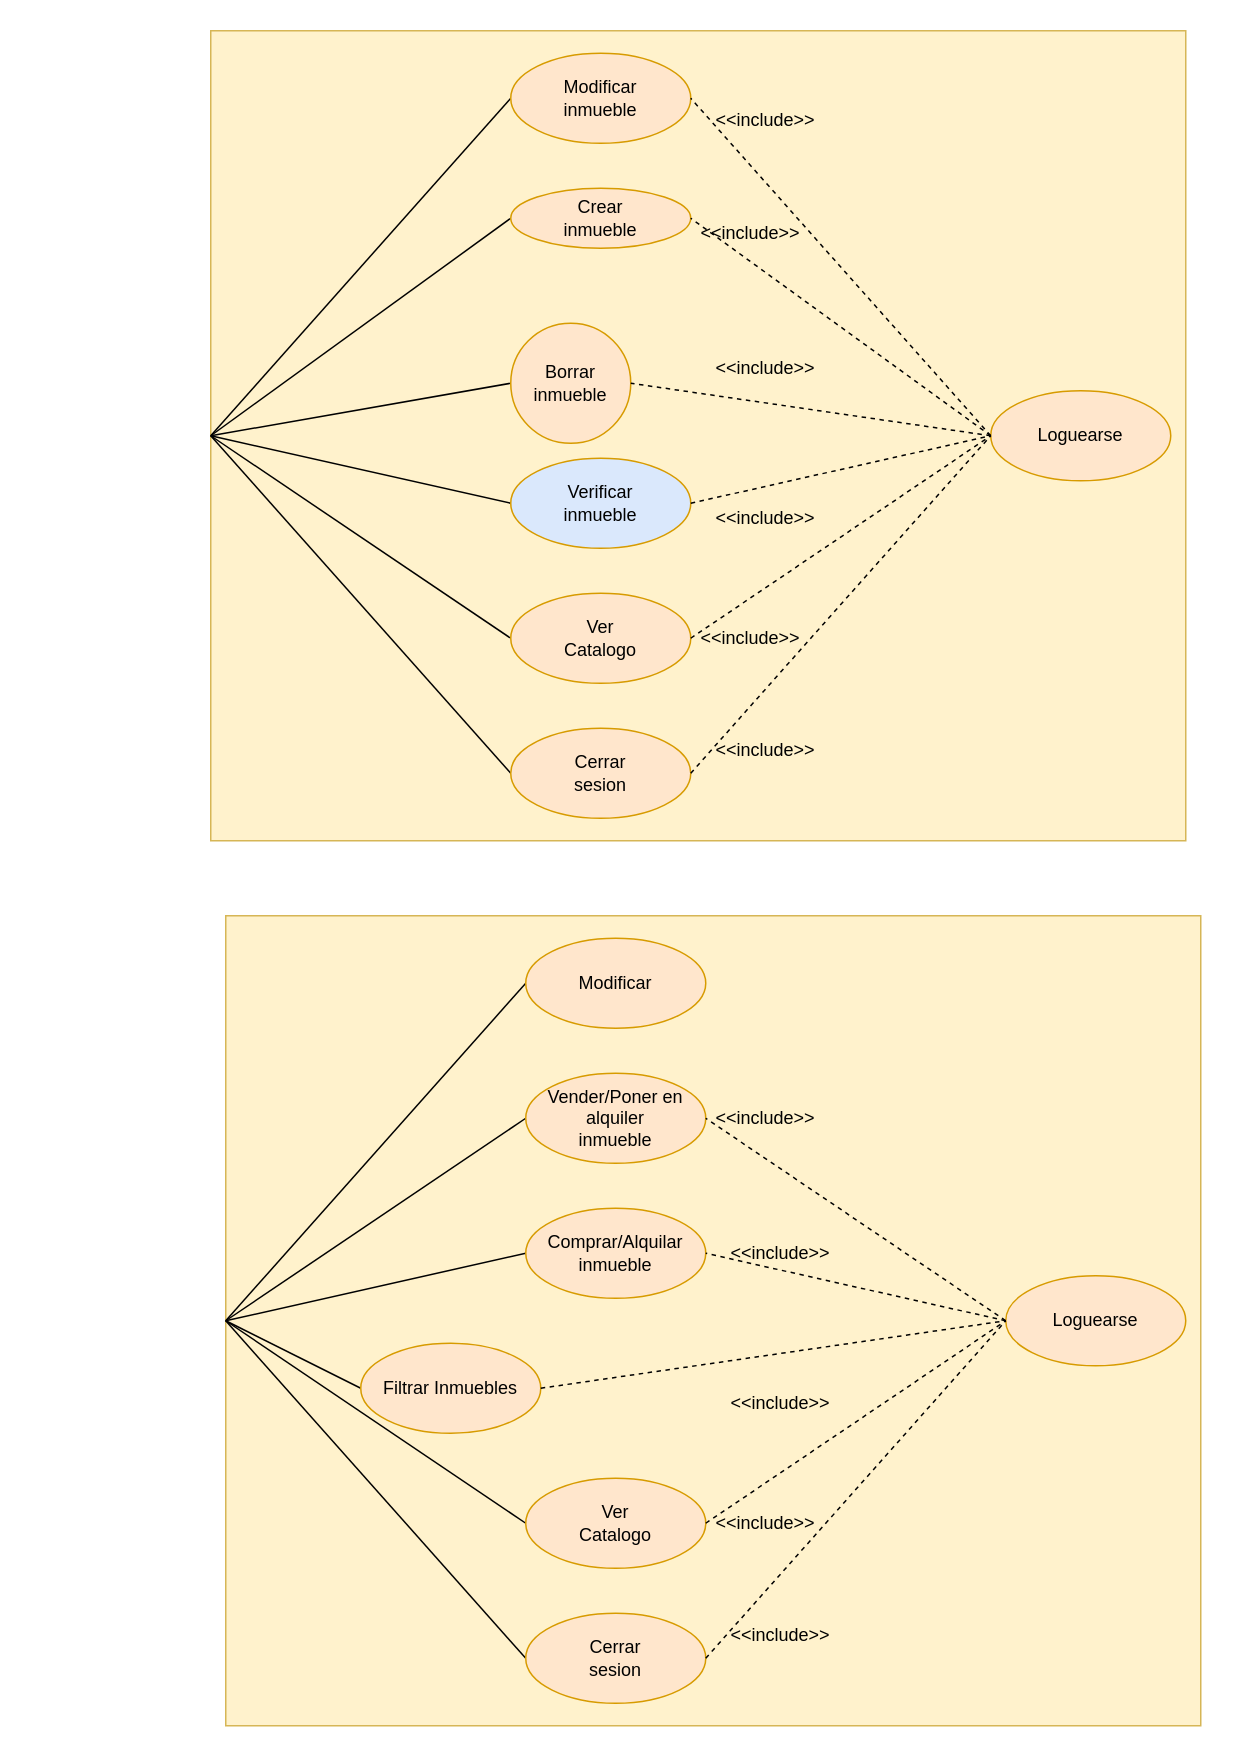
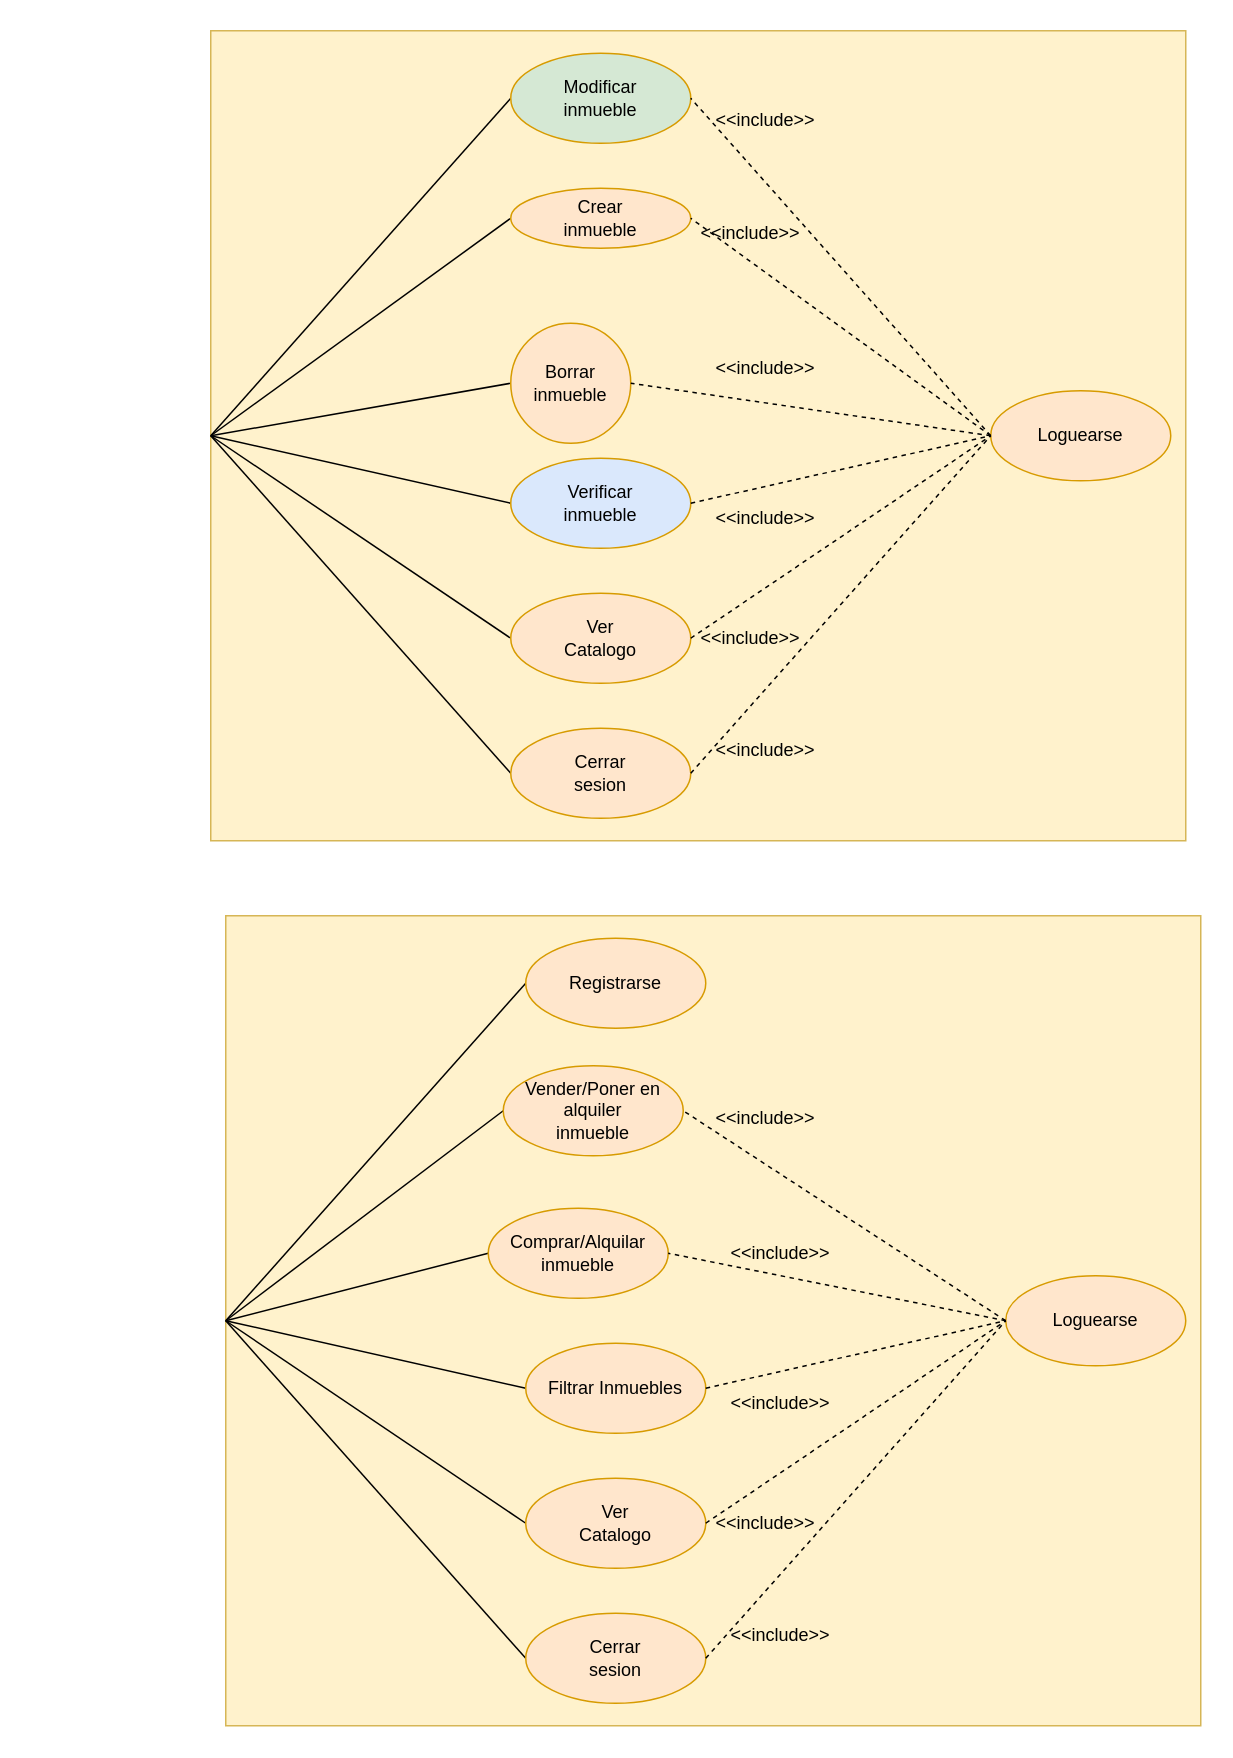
(601, 98) -> (601, 98)
(616, 983) -> (616, 983)
(616, 1118) -> (593, 1111)
(616, 1253) -> (578, 1253)
(451, 1388) -> (616, 1388)
